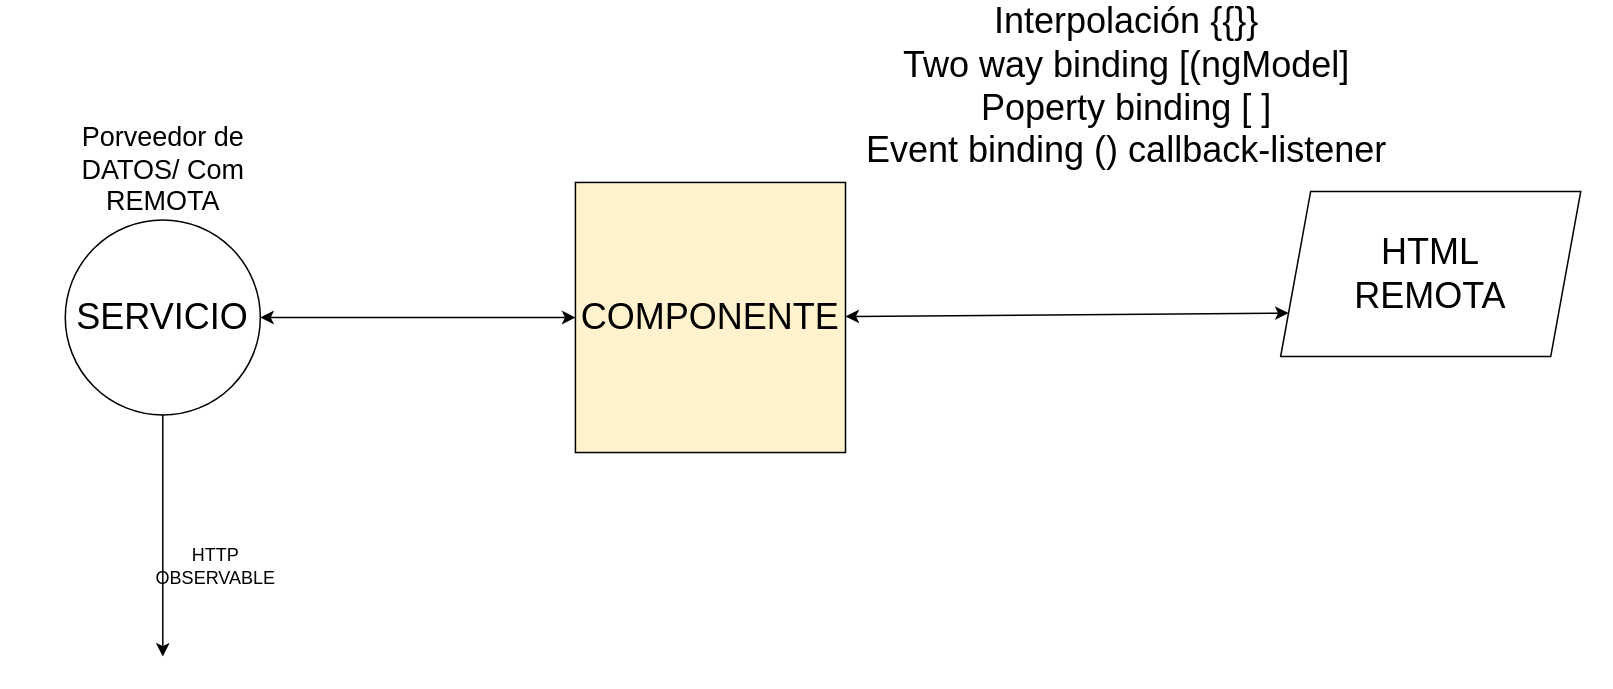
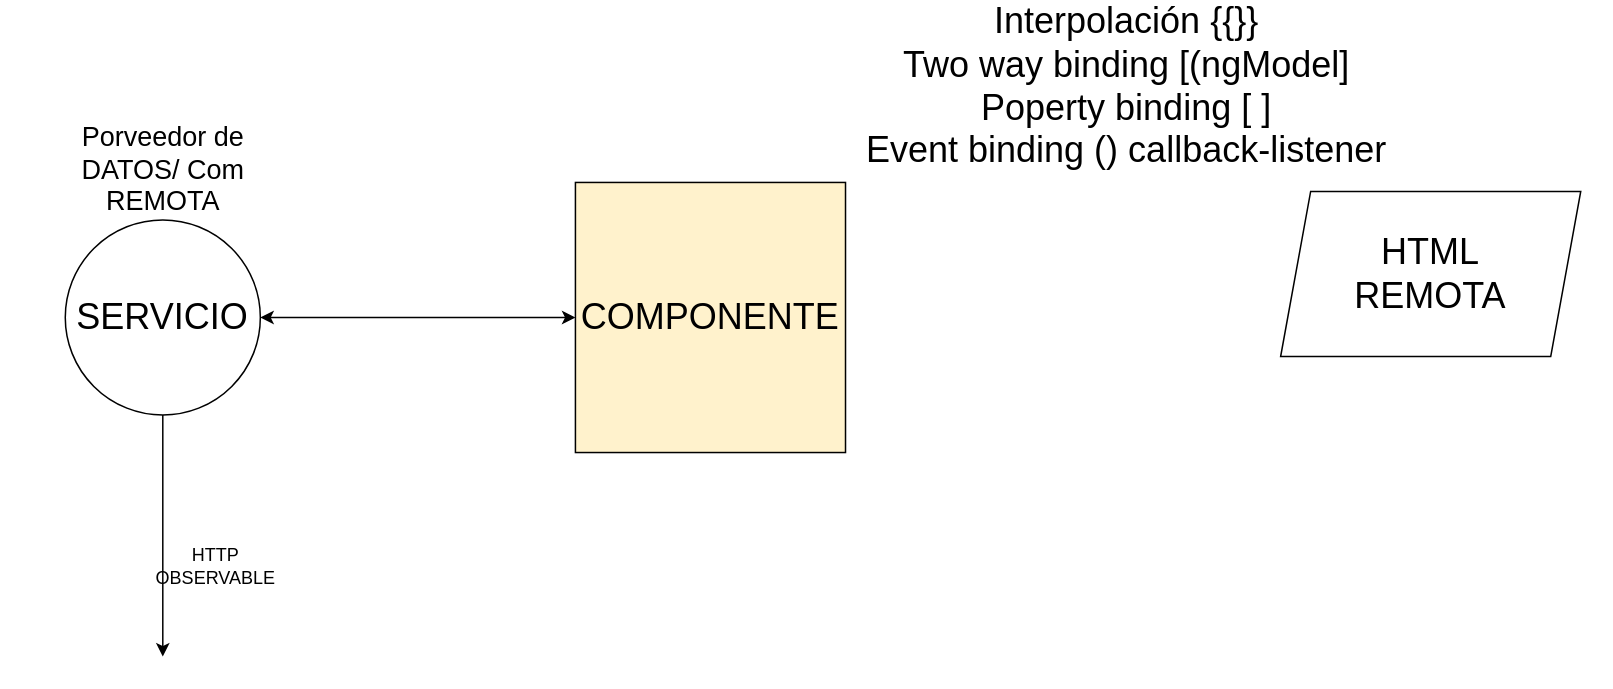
(1066, 315) -> none
